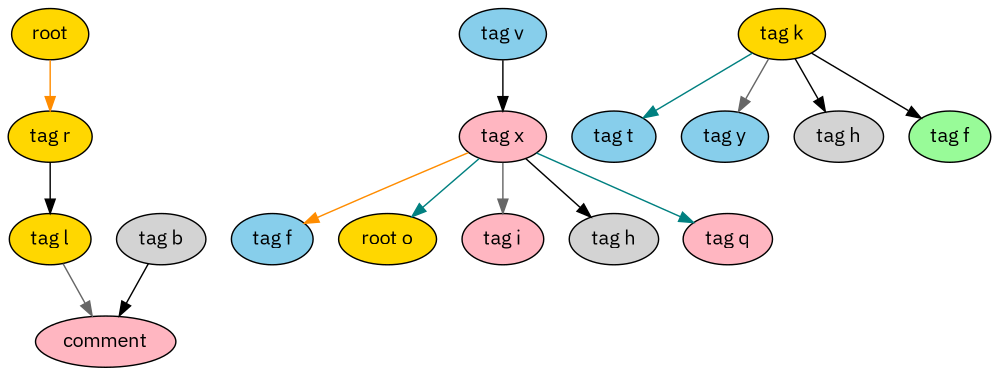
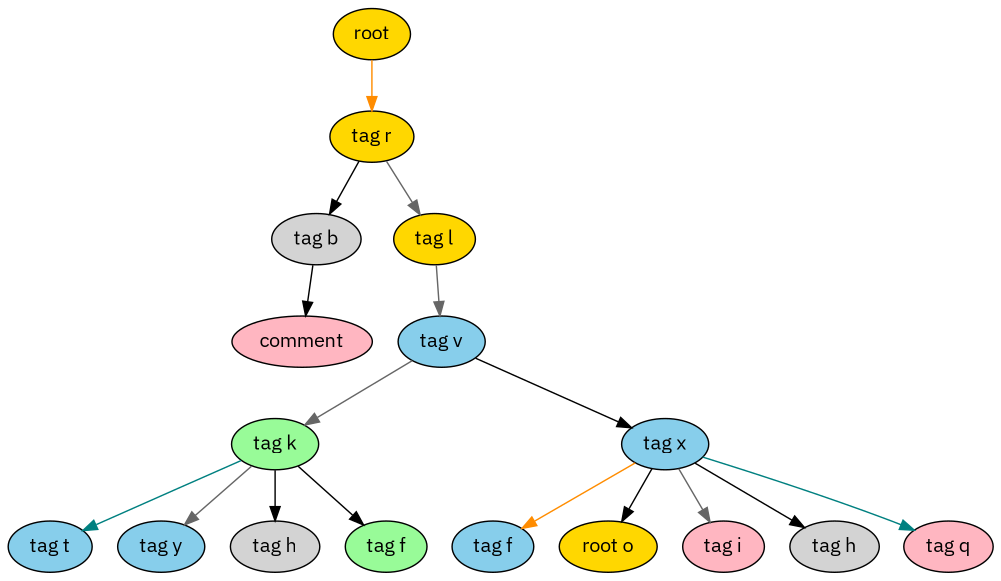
(782, 34) -> (275, 444)
(503, 137) -> (665, 444)
(50, 181) -> (399, 182)
none -> (348, 181)
(451, 183) -> (641, 489)
(74, 283) -> (438, 283)
none -> (365, 389)
